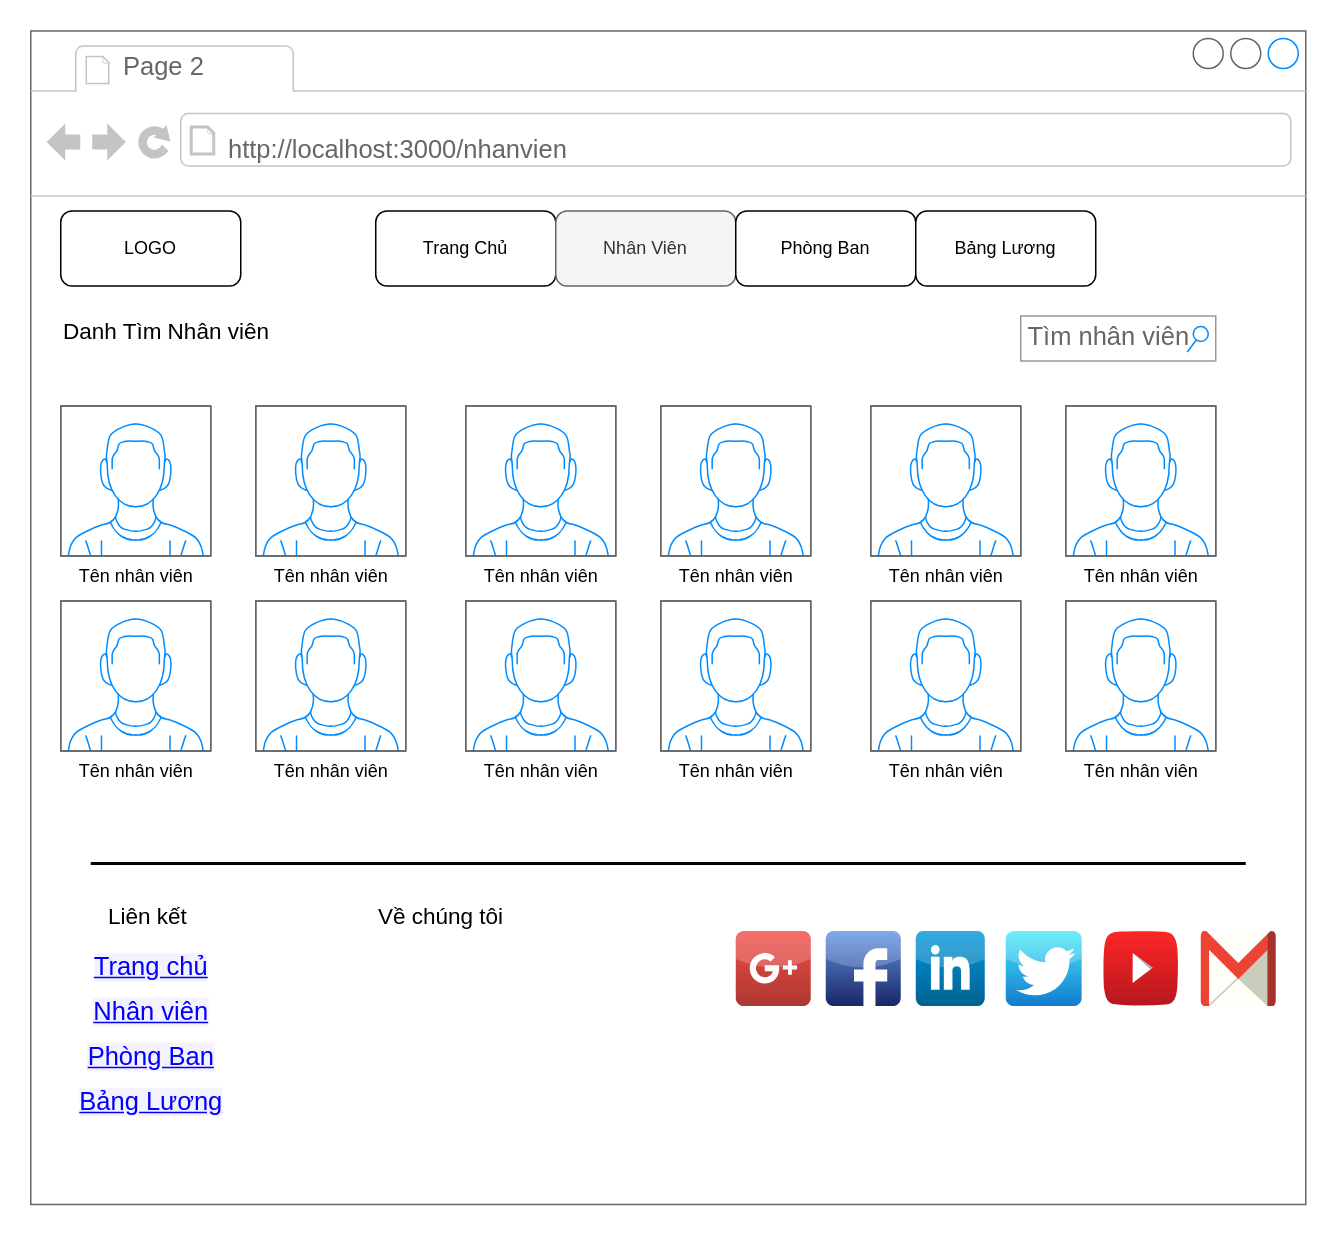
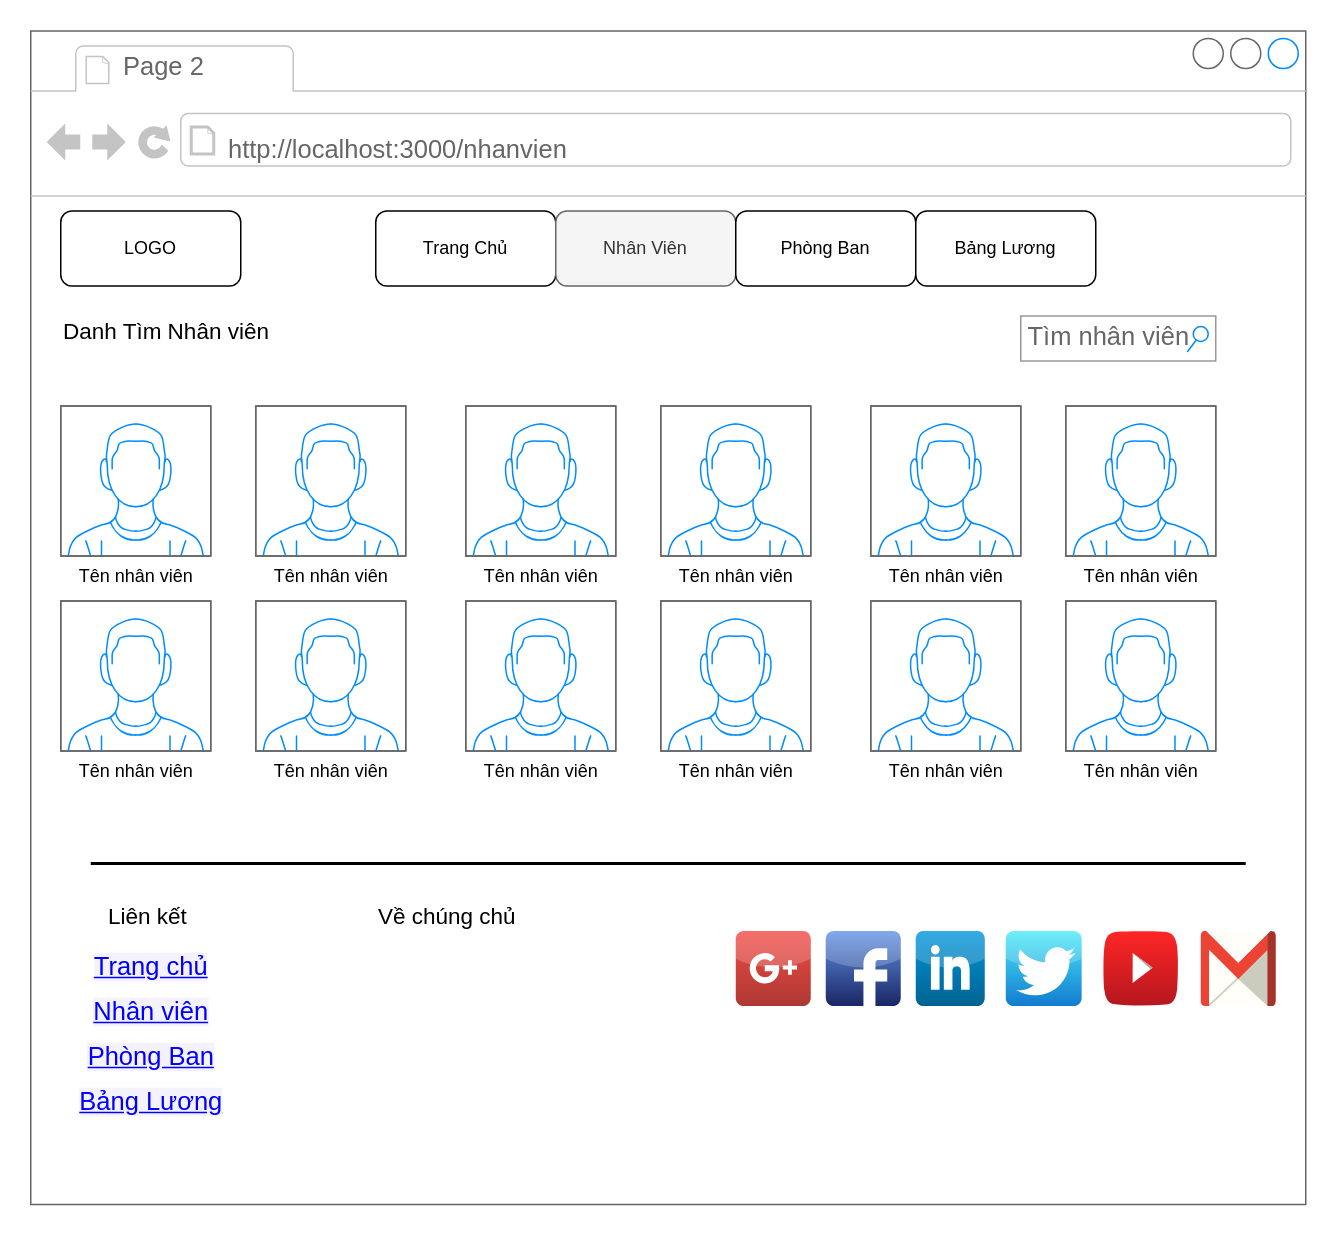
(432, 915) -> (435, 915)
